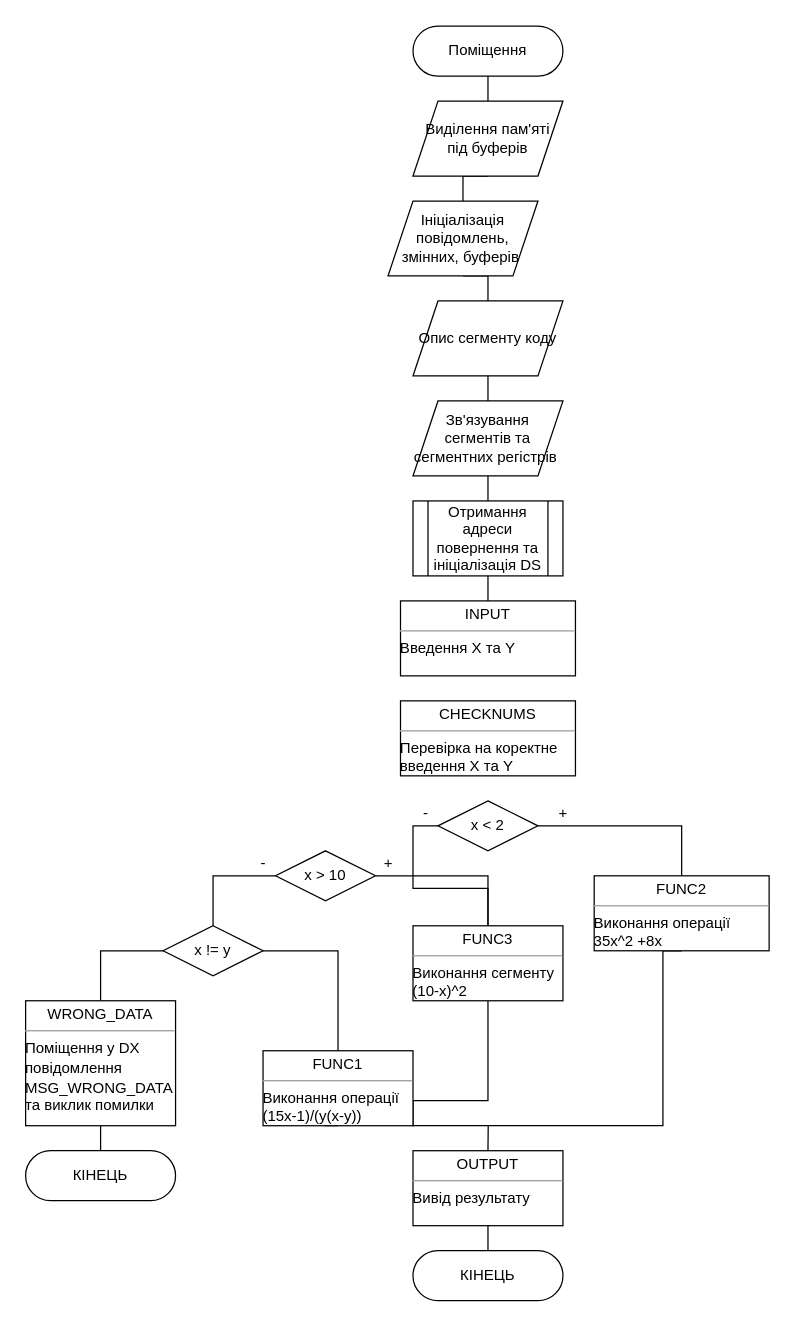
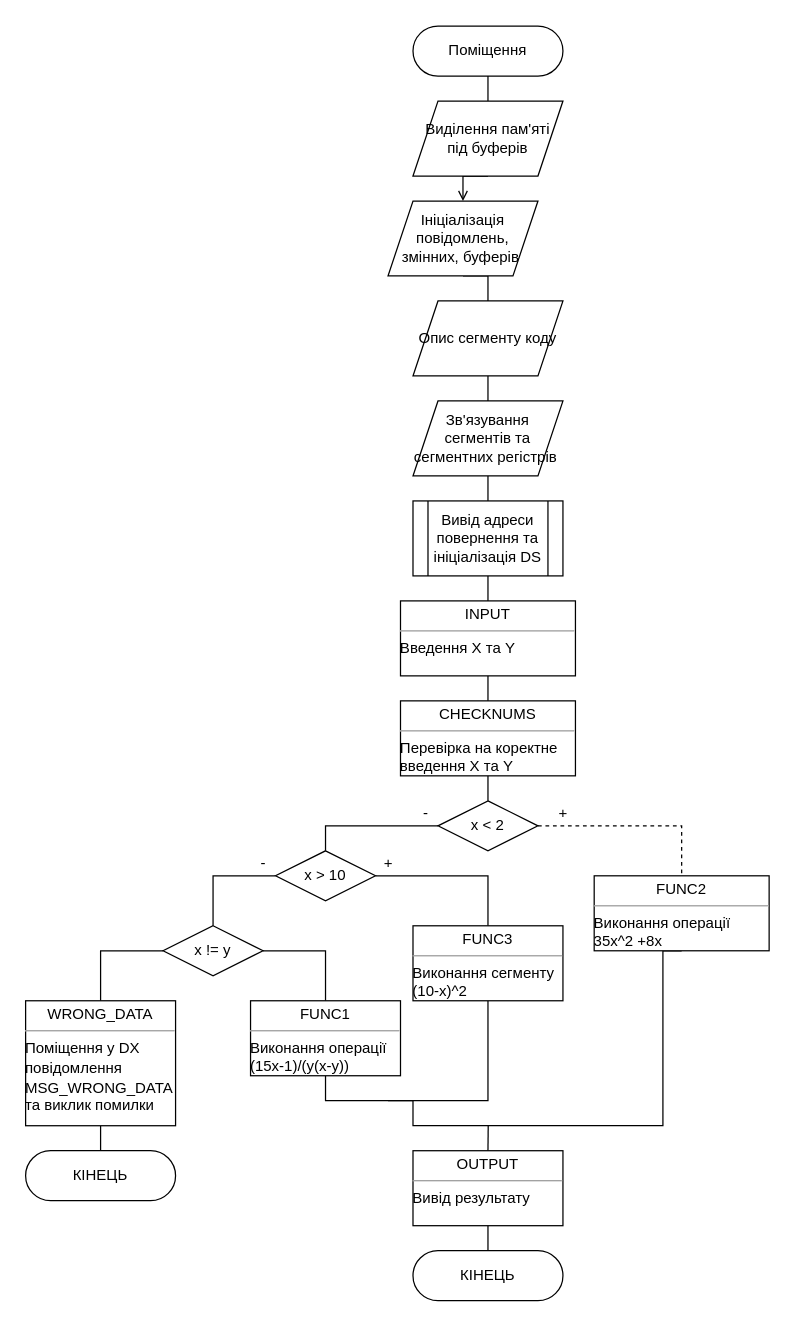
(463, 195) -> (463, 194)
(488, 538) -> (488, 538)
none -> (488, 688)
none -> (488, 789)
(636, 826) -> (636, 826)
(417, 888) -> (358, 826)
(338, 1088) -> (326, 1038)
